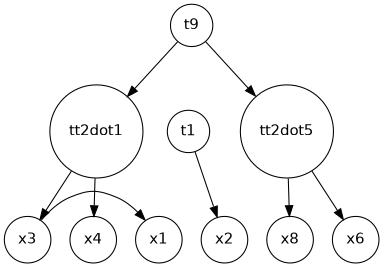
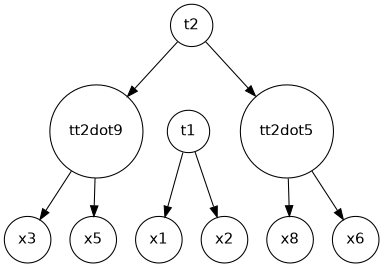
(192, 25) -> (192, 25)
(96, 131) -> (96, 131)
(88, 192) -> (175, 180)
(93, 240) -> (93, 240)
